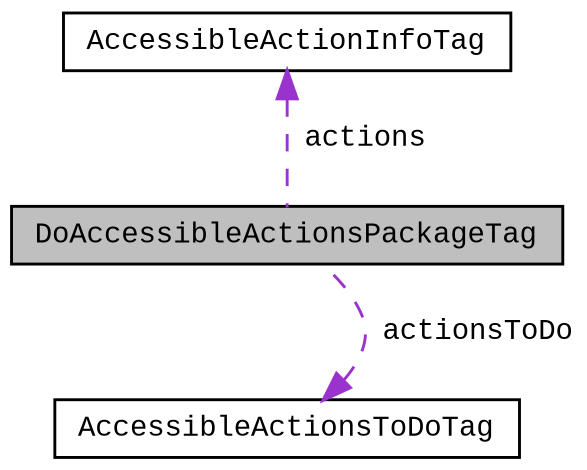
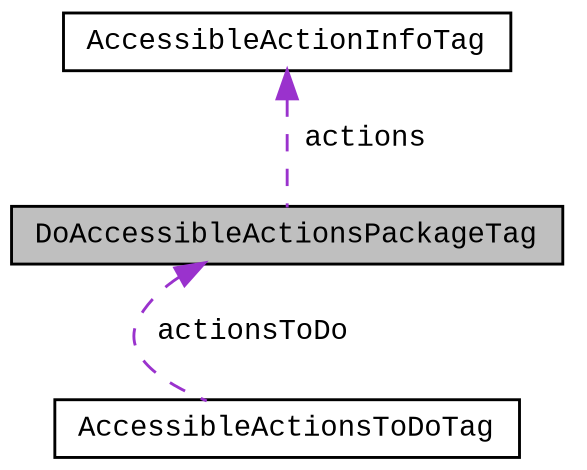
(363, 317) -> (137, 348)
